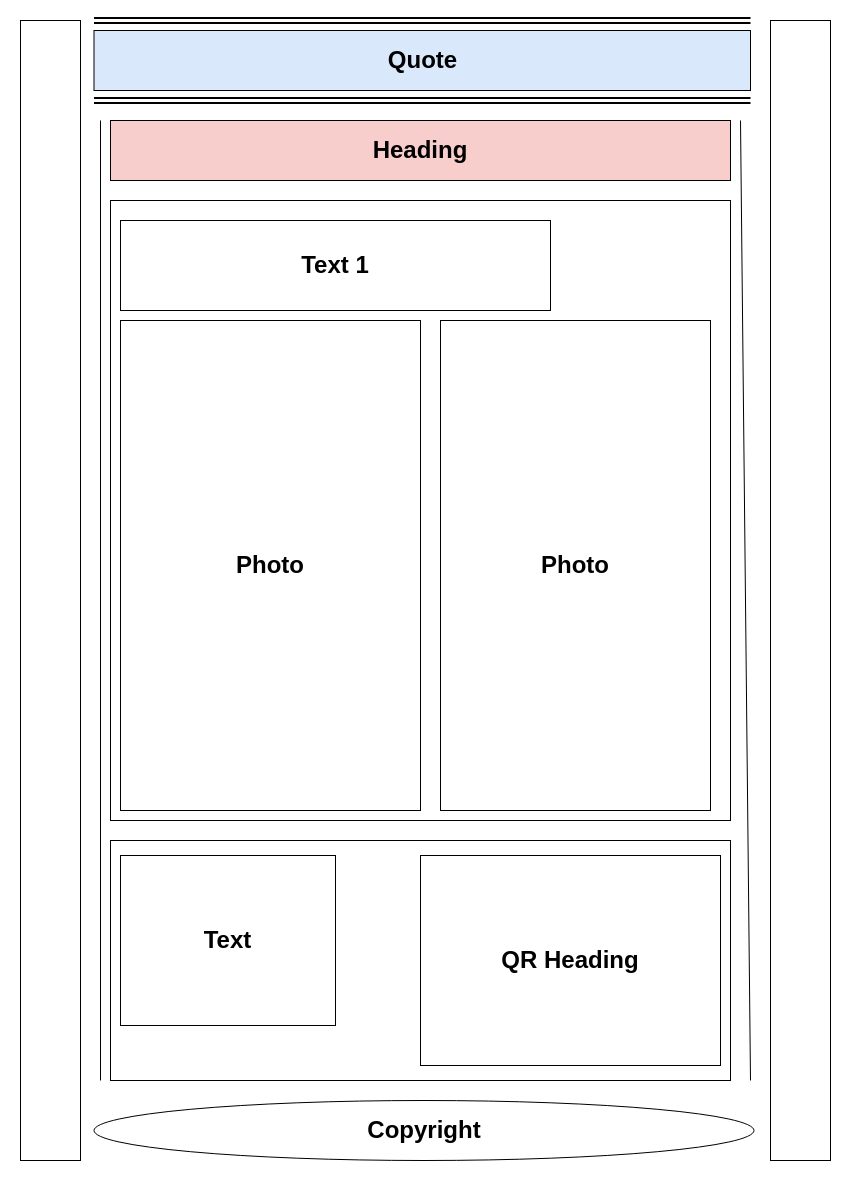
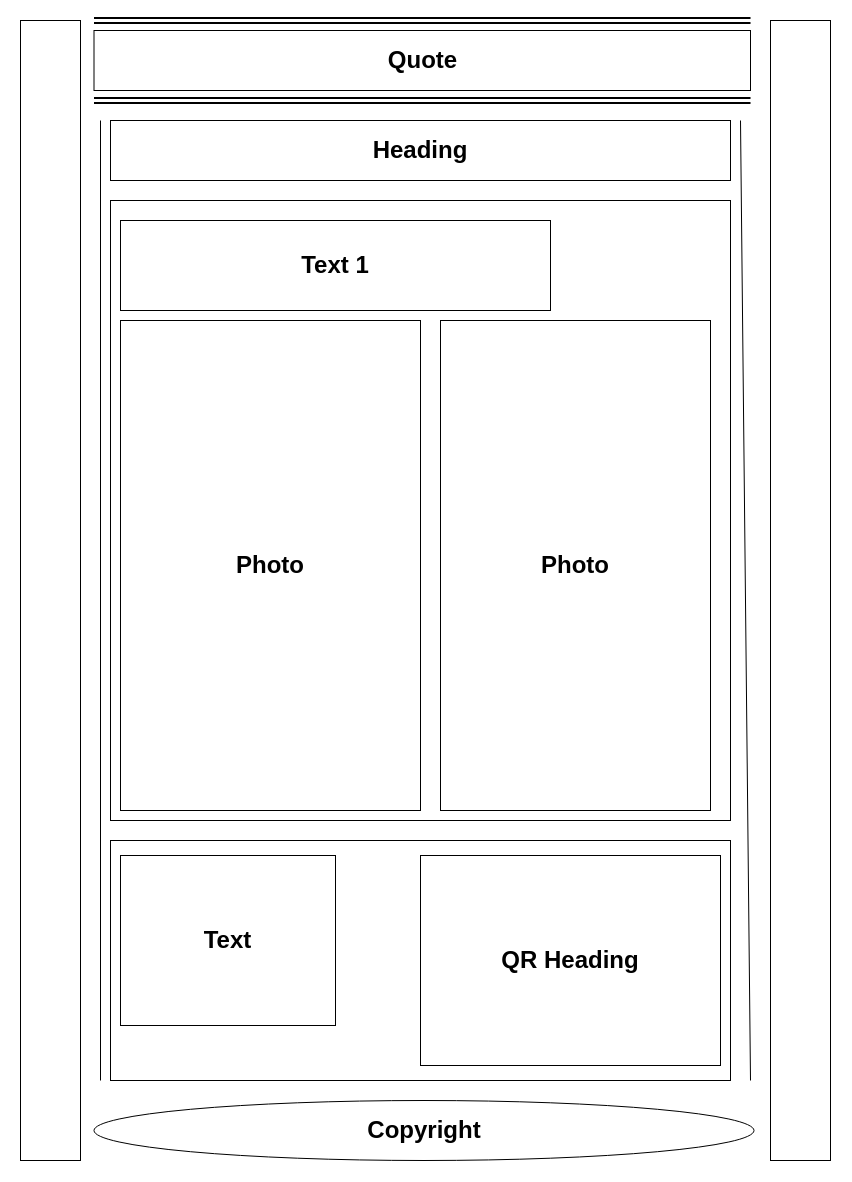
(422, 61) -> (422, 61)
(421, 151) -> (421, 151)
